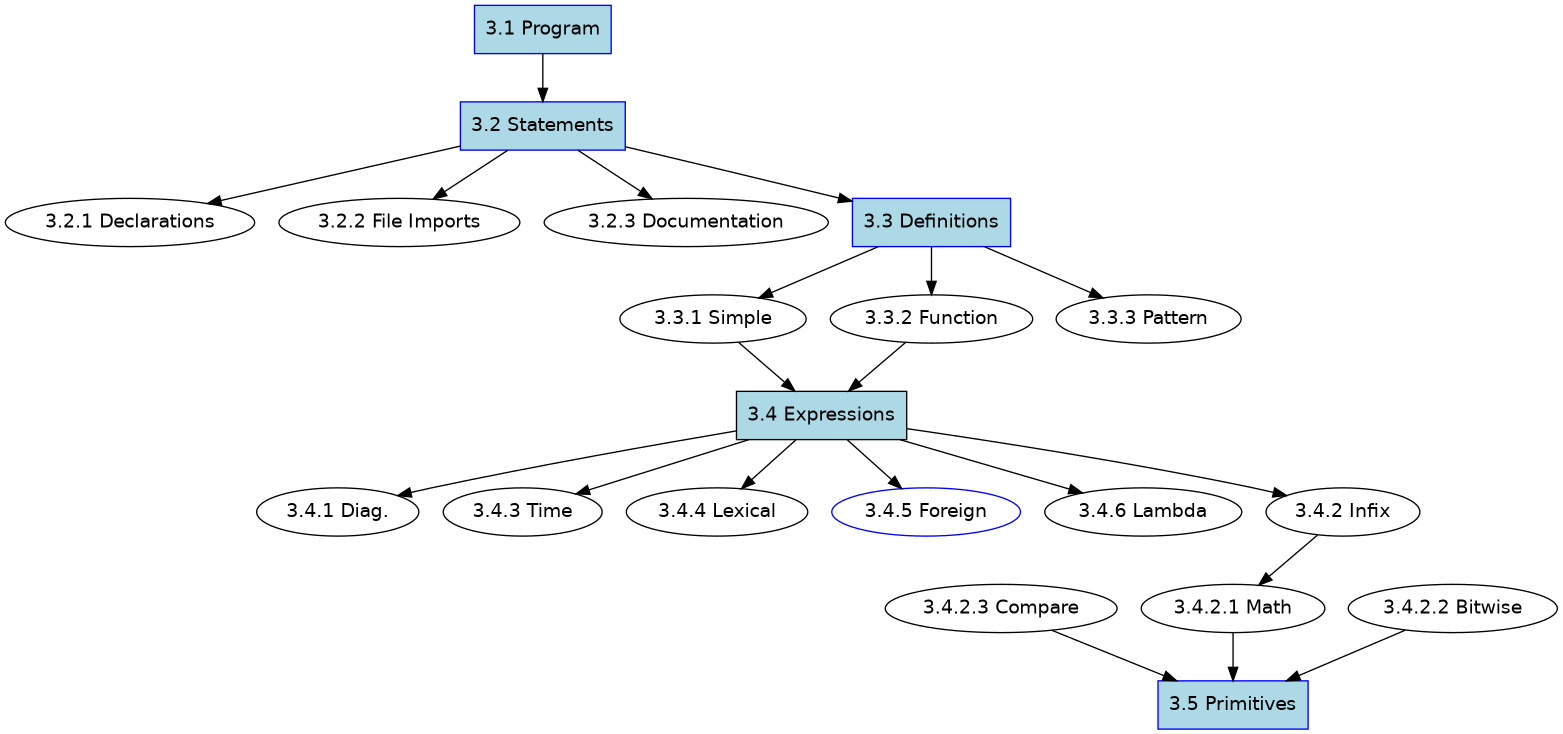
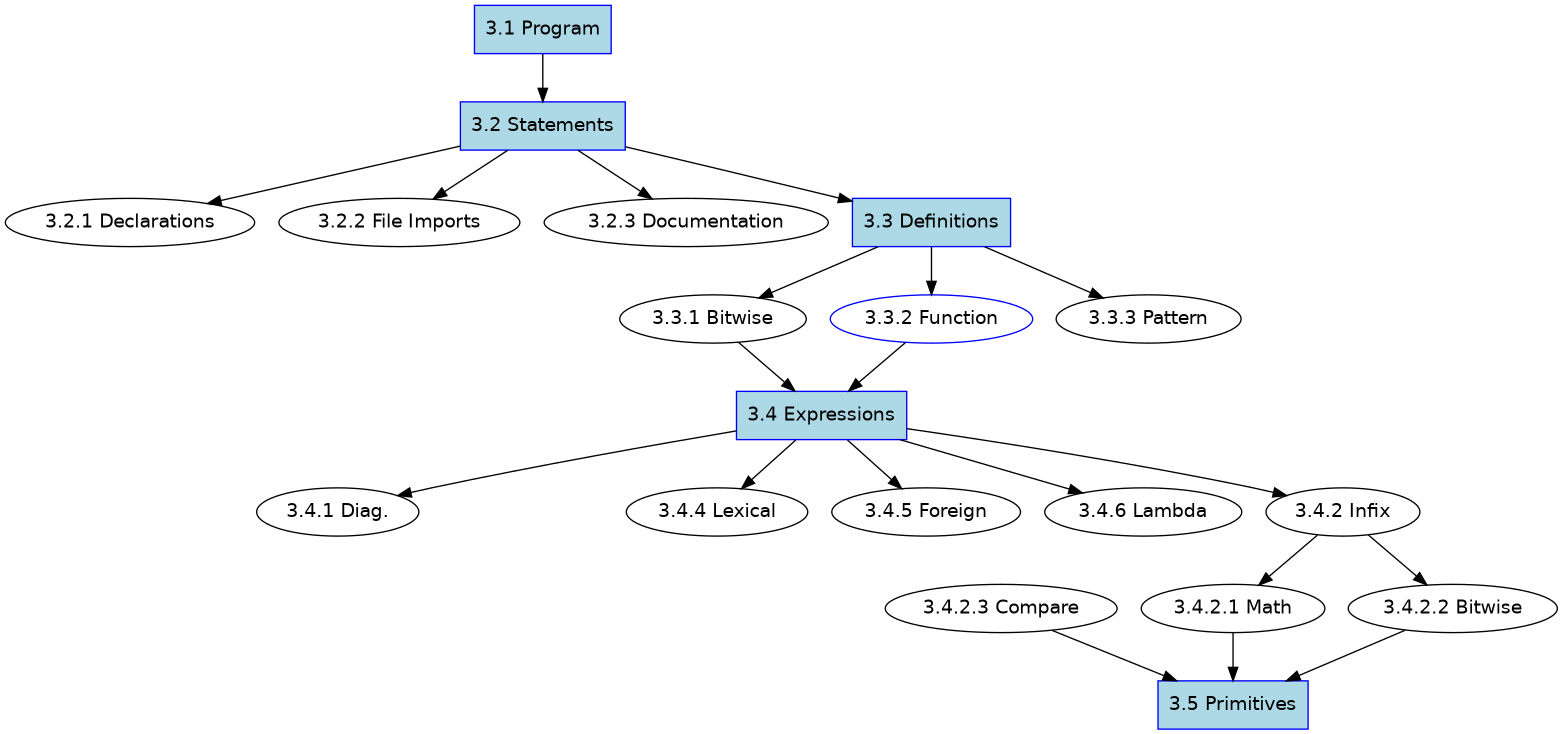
(713, 319) -> (713, 319)
(931, 319) -> (931, 319)
(822, 415) -> (822, 415)
(523, 512) -> none
(926, 512) -> (926, 512)
none -> (1392, 556)
